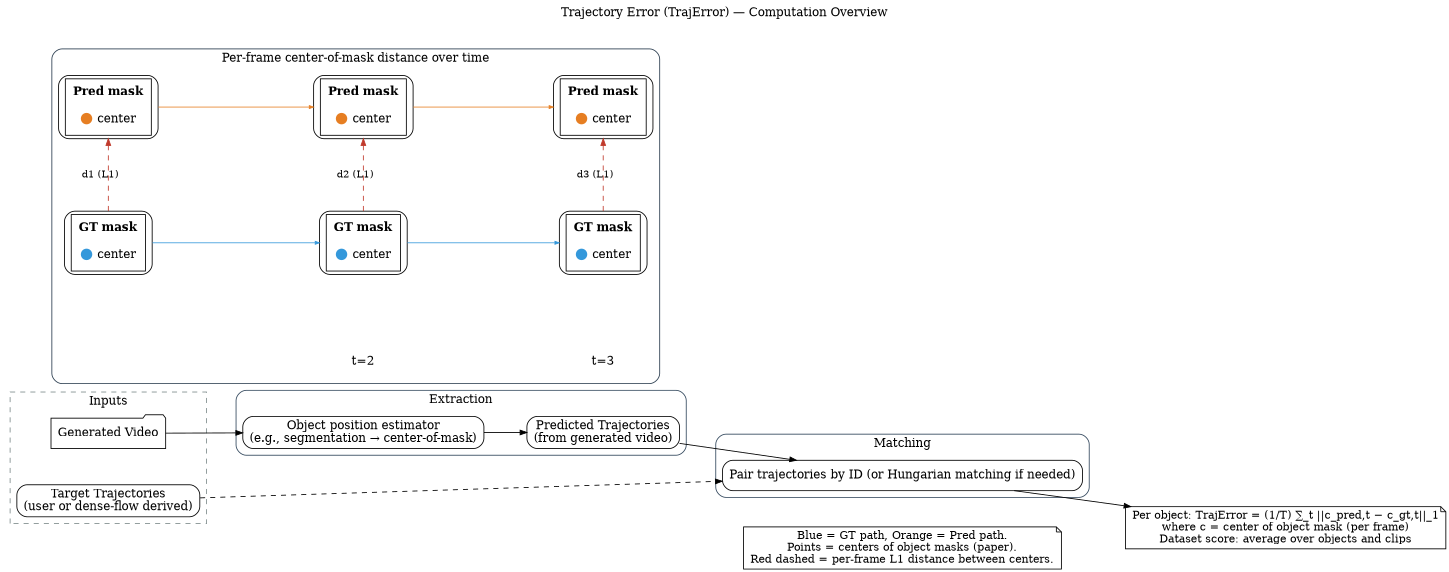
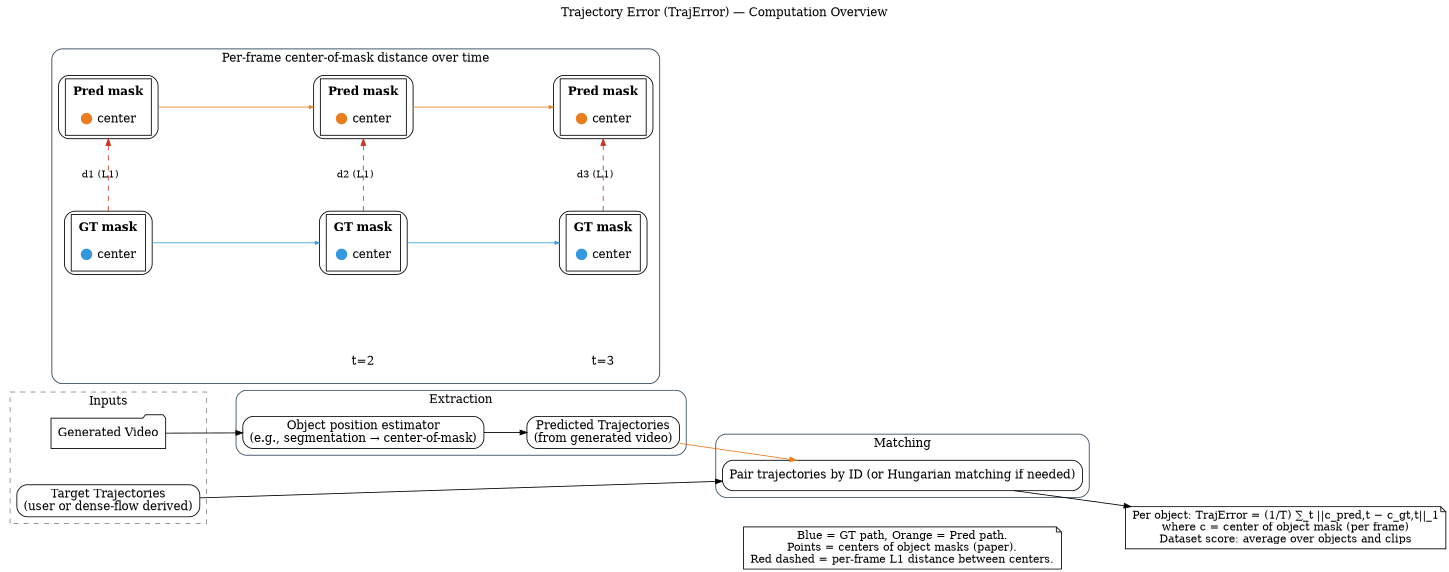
(735, 451) -> (735, 451)
(458, 490) -> (458, 490)
